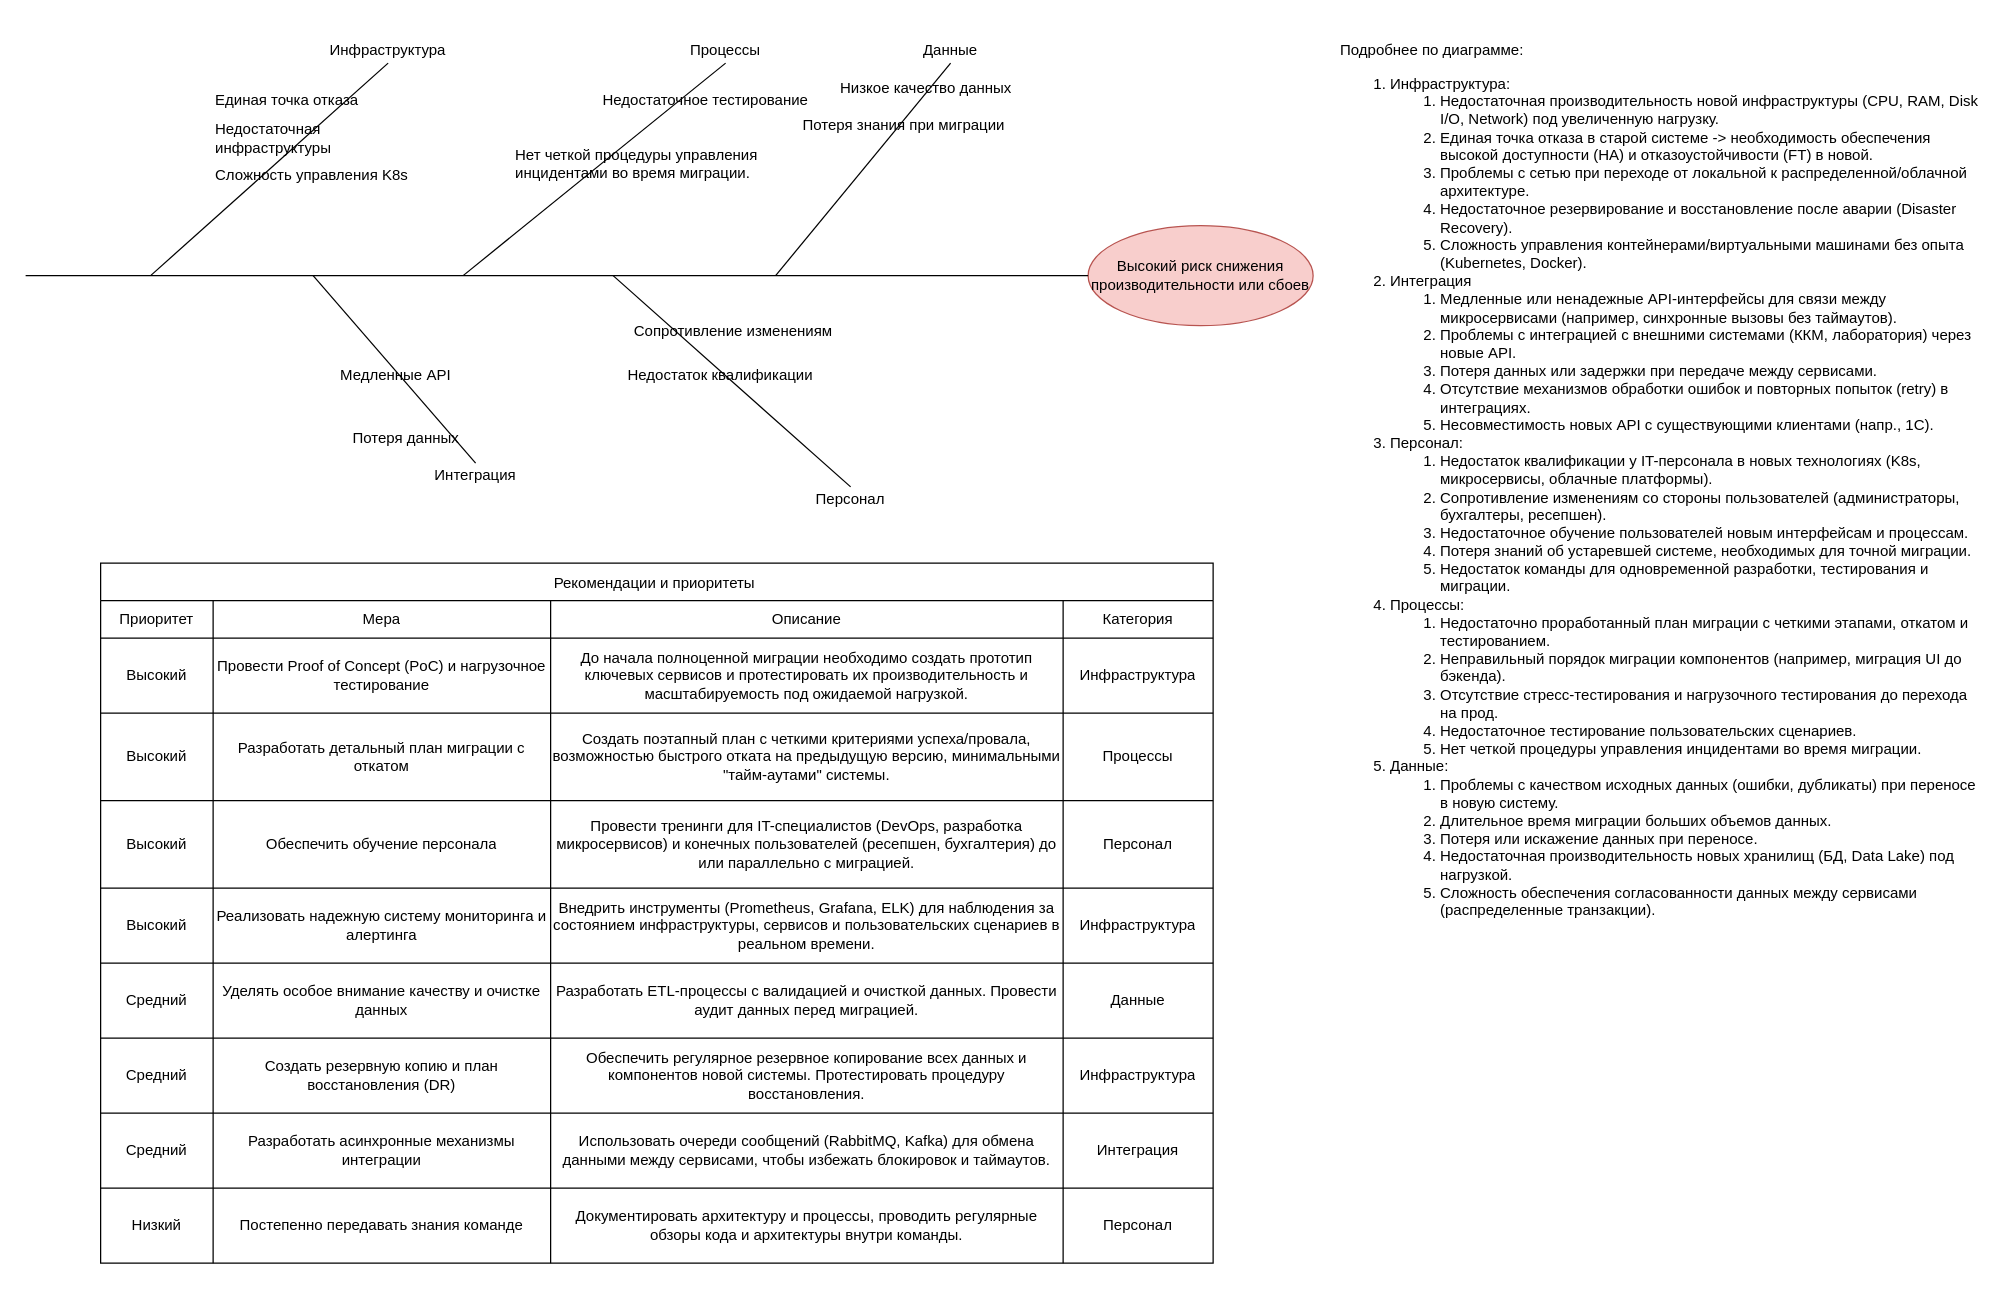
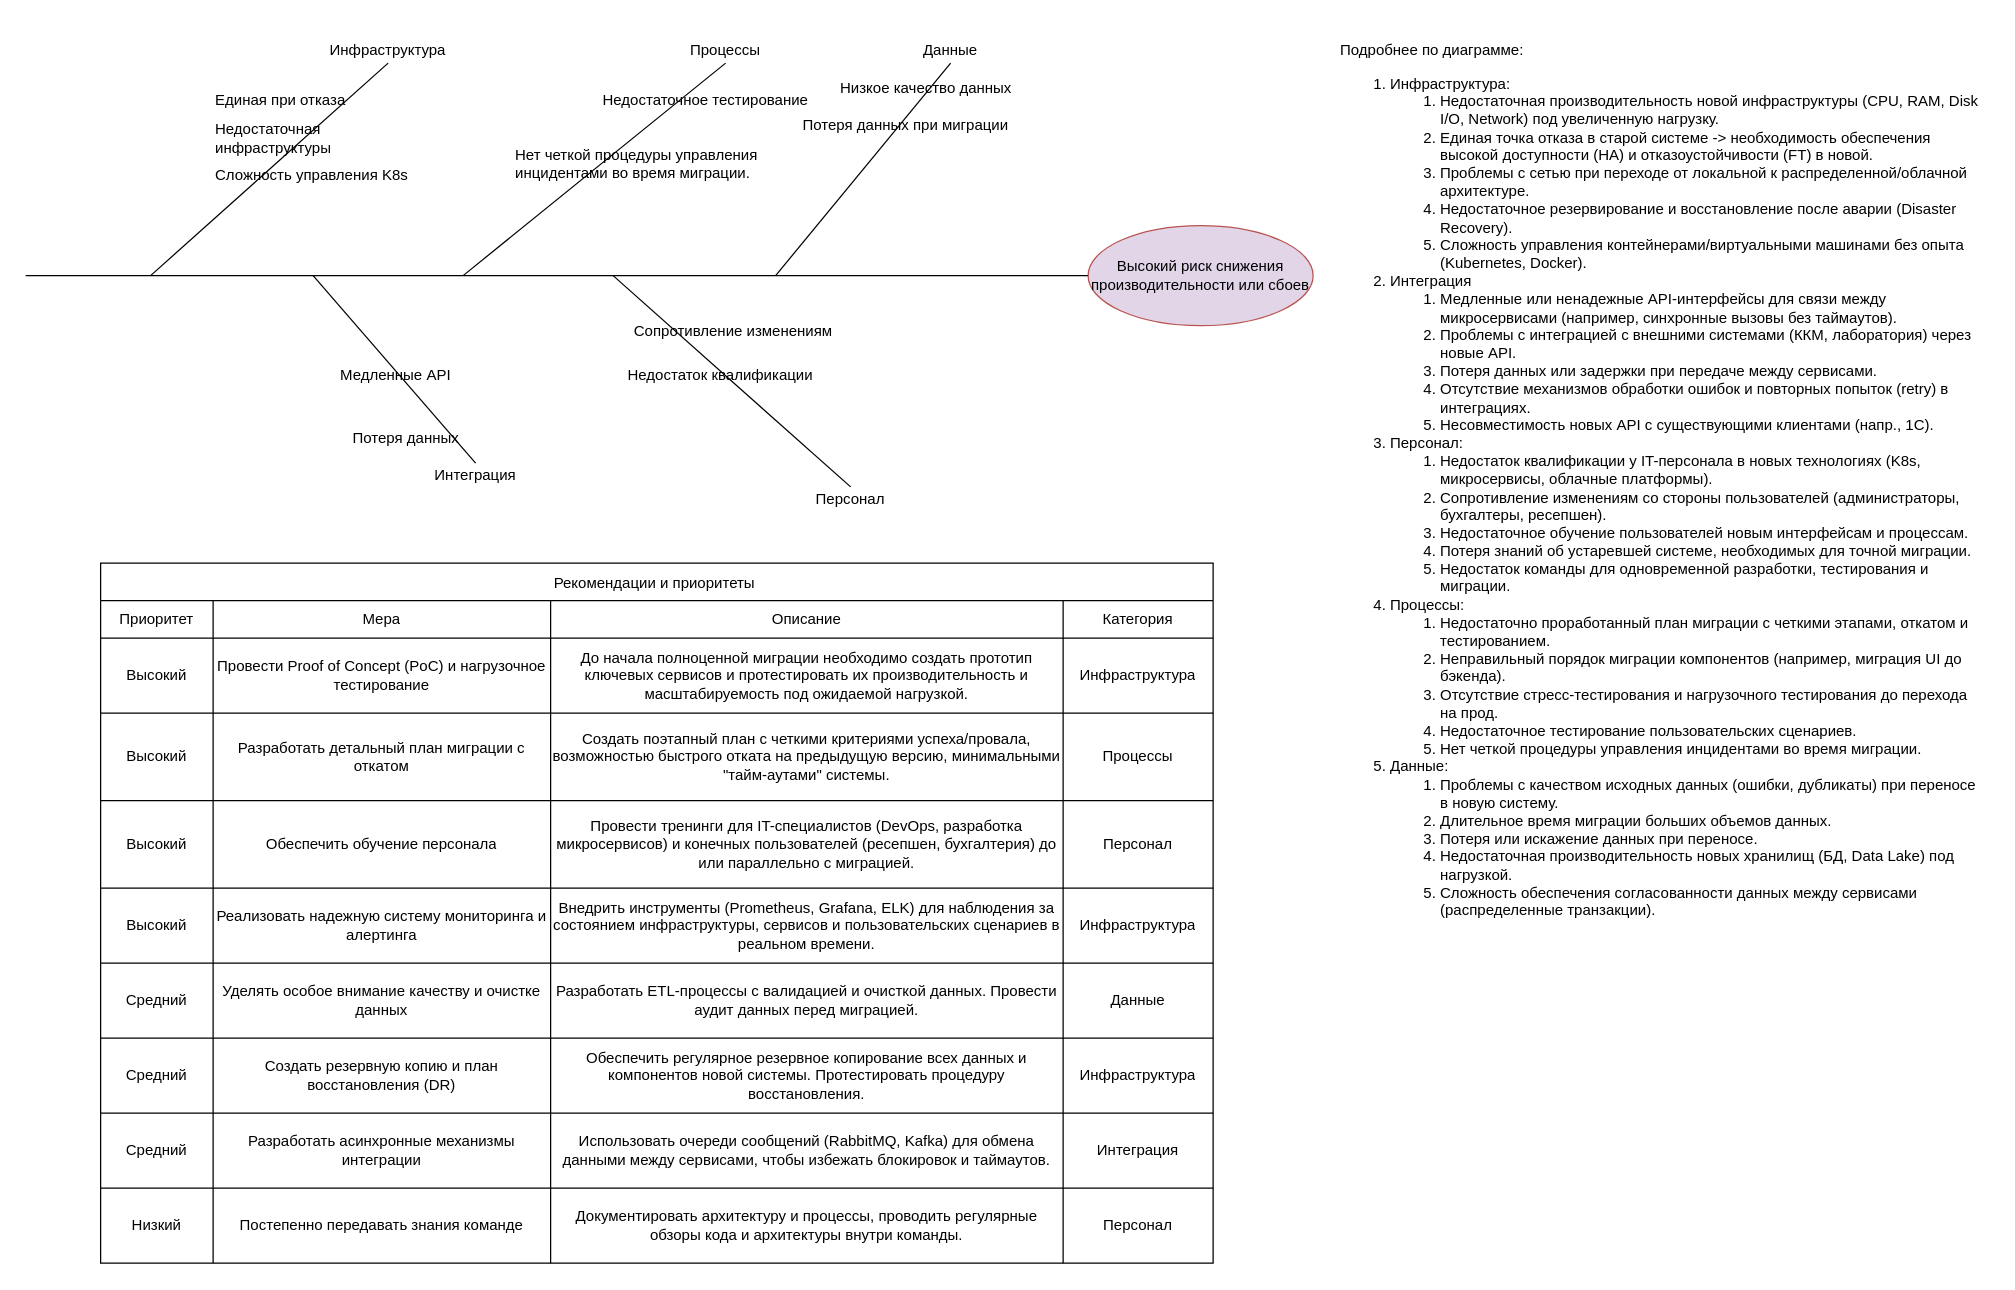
(292, 101) -> (283, 101)
(906, 126) -> (906, 126)
(1201, 276) -> (1201, 276)
